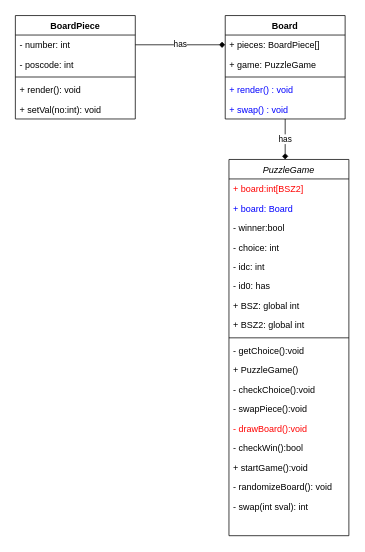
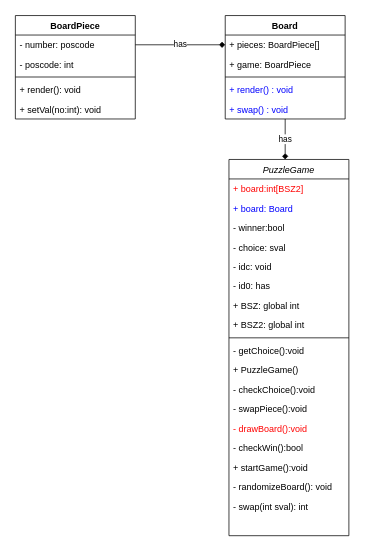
(48, 45) -> (59, 45)
(270, 65) -> (270, 65)
(260, 248) -> (263, 248)
(253, 267) -> (255, 267)
